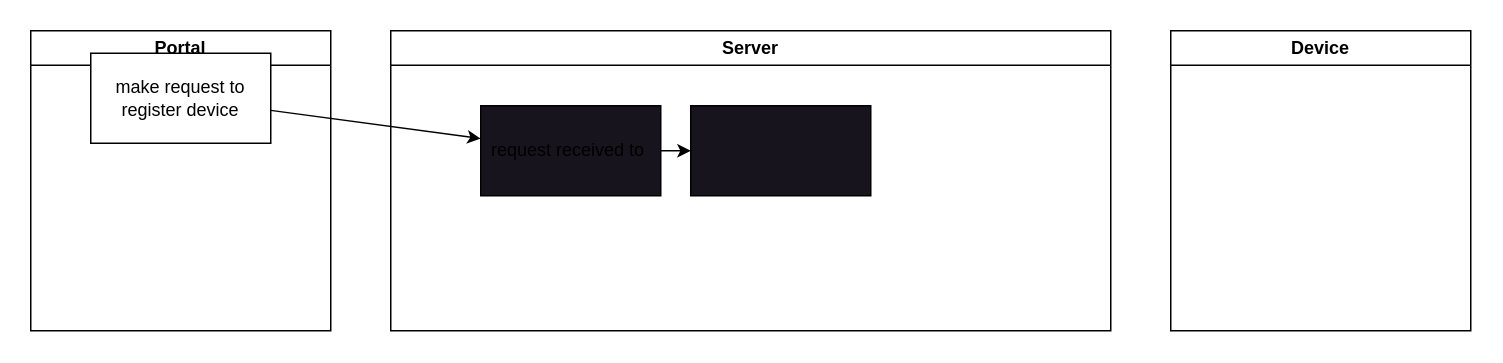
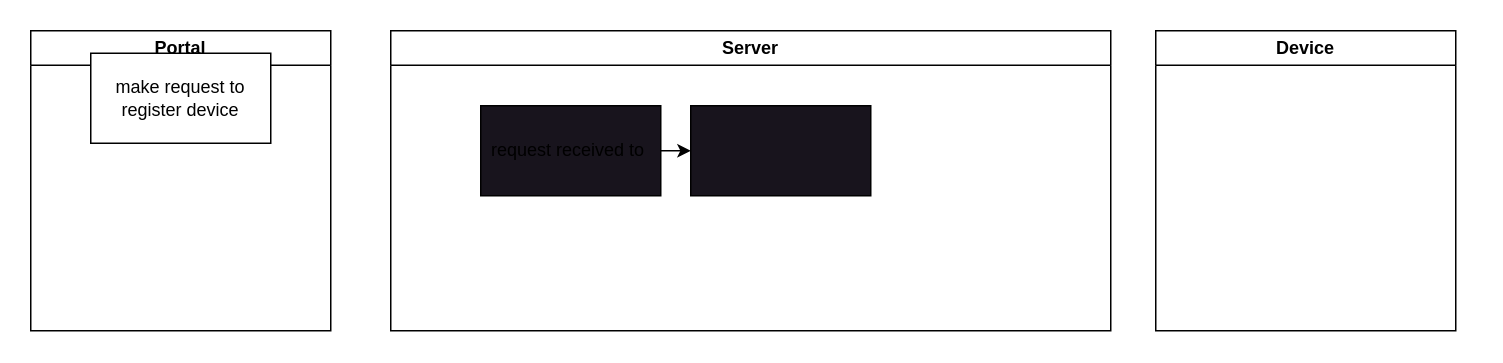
(371, 124) -> none
(1321, 181) -> (1306, 181)
